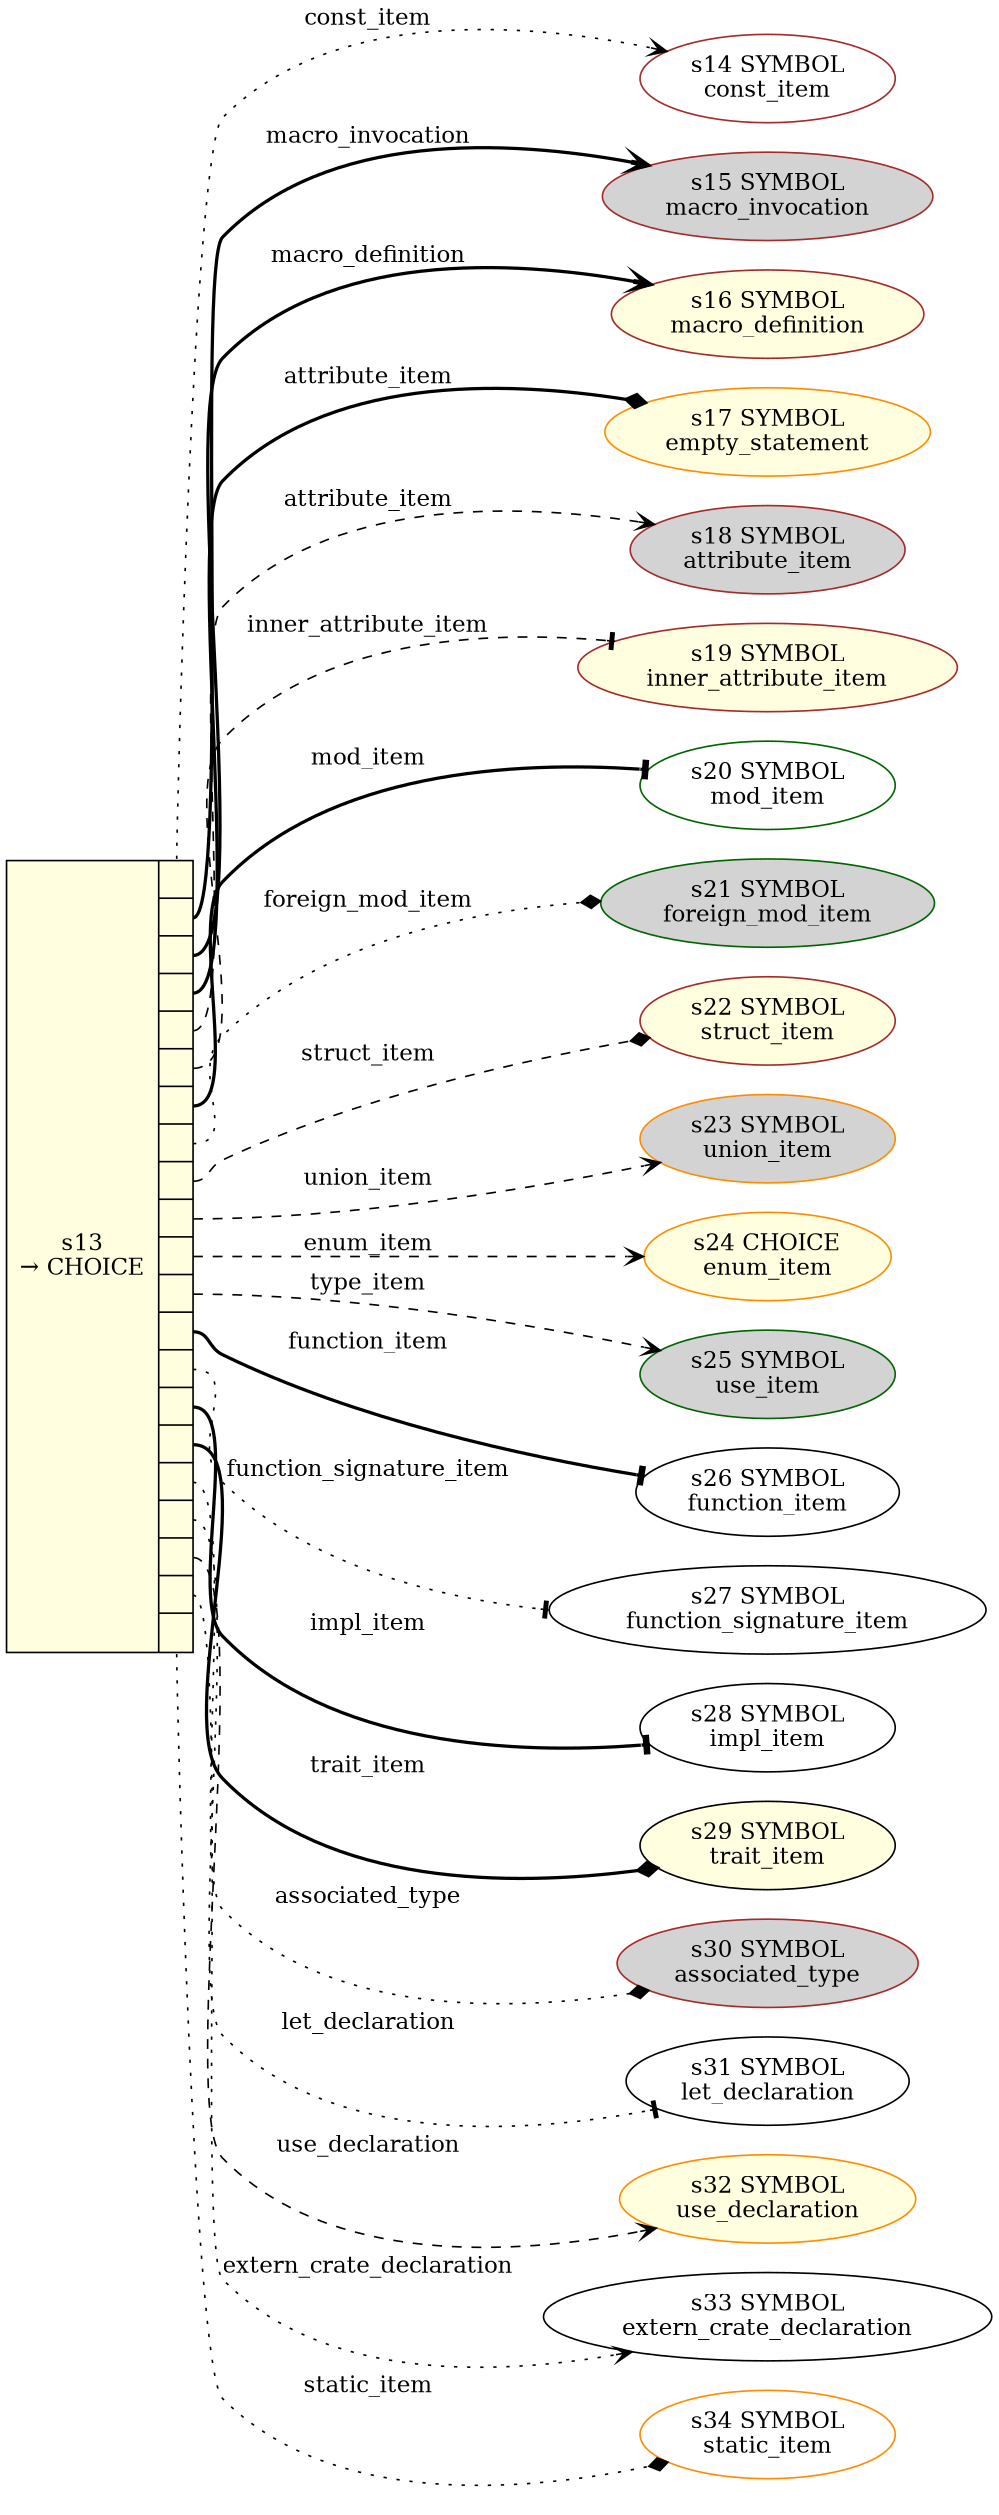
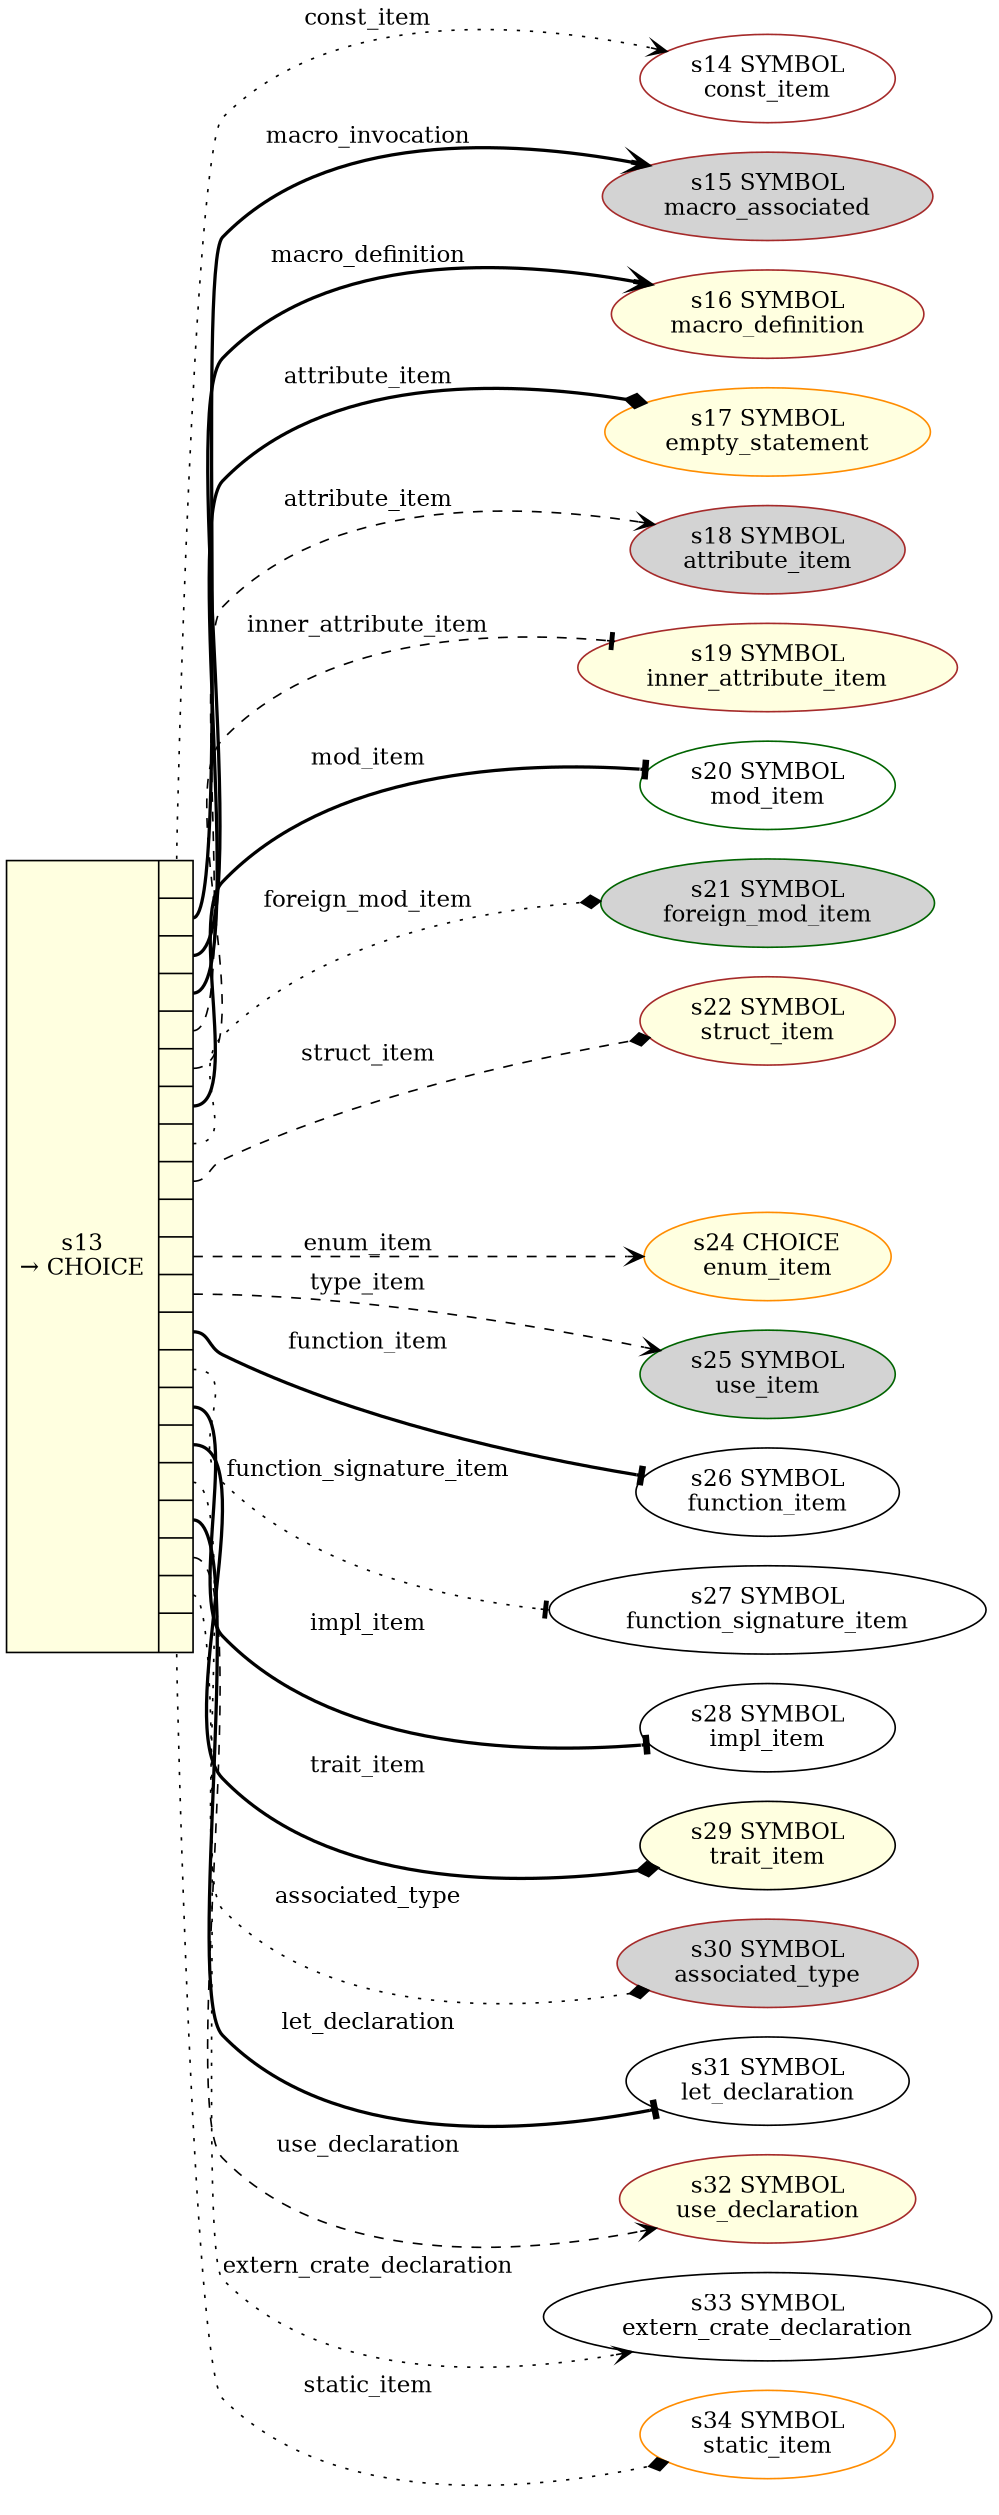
(768, 196) -> (768, 196)
(768, 1139) -> none
(232, 2043) -> (232, 2043)
(768, 2199) -> (768, 2199)
